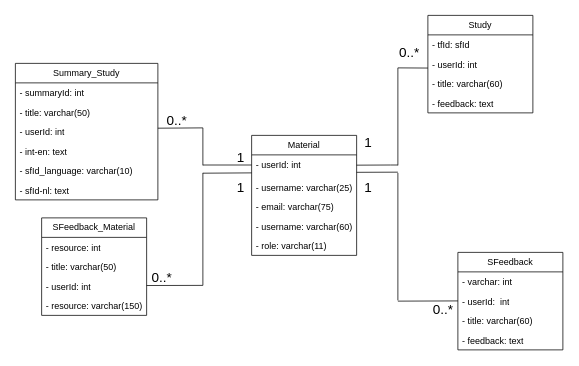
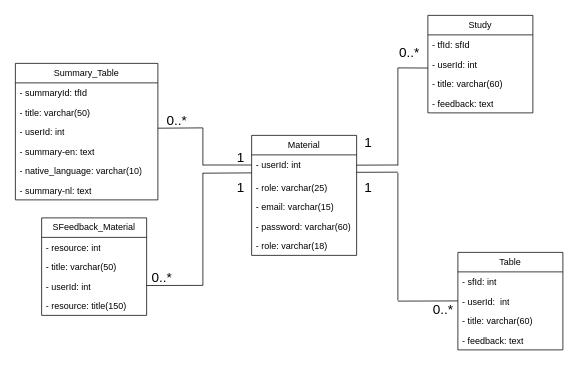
(87, 73) -> (87, 73)
(56, 94) -> (59, 94)
(50, 152) -> (62, 152)
(86, 172) -> (87, 177)
(53, 191) -> (61, 191)
(305, 193) -> (299, 188)
(301, 208) -> (301, 208)
(305, 232) -> (305, 232)
(299, 247) -> (299, 247)
(510, 262) -> (510, 262)
(493, 283) -> (485, 283)
(95, 312) -> (95, 312)
